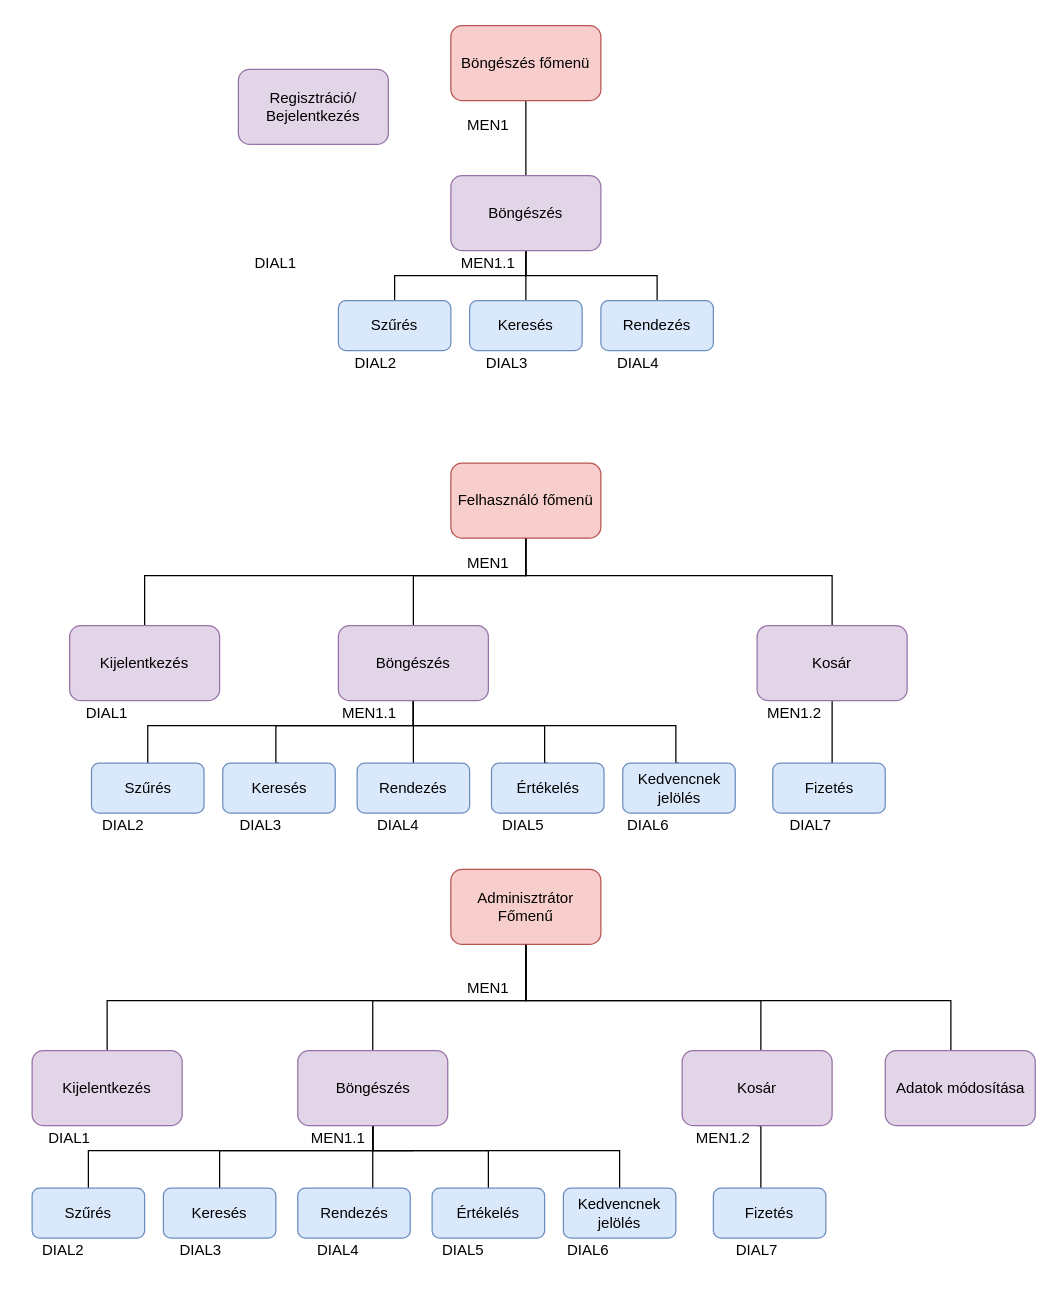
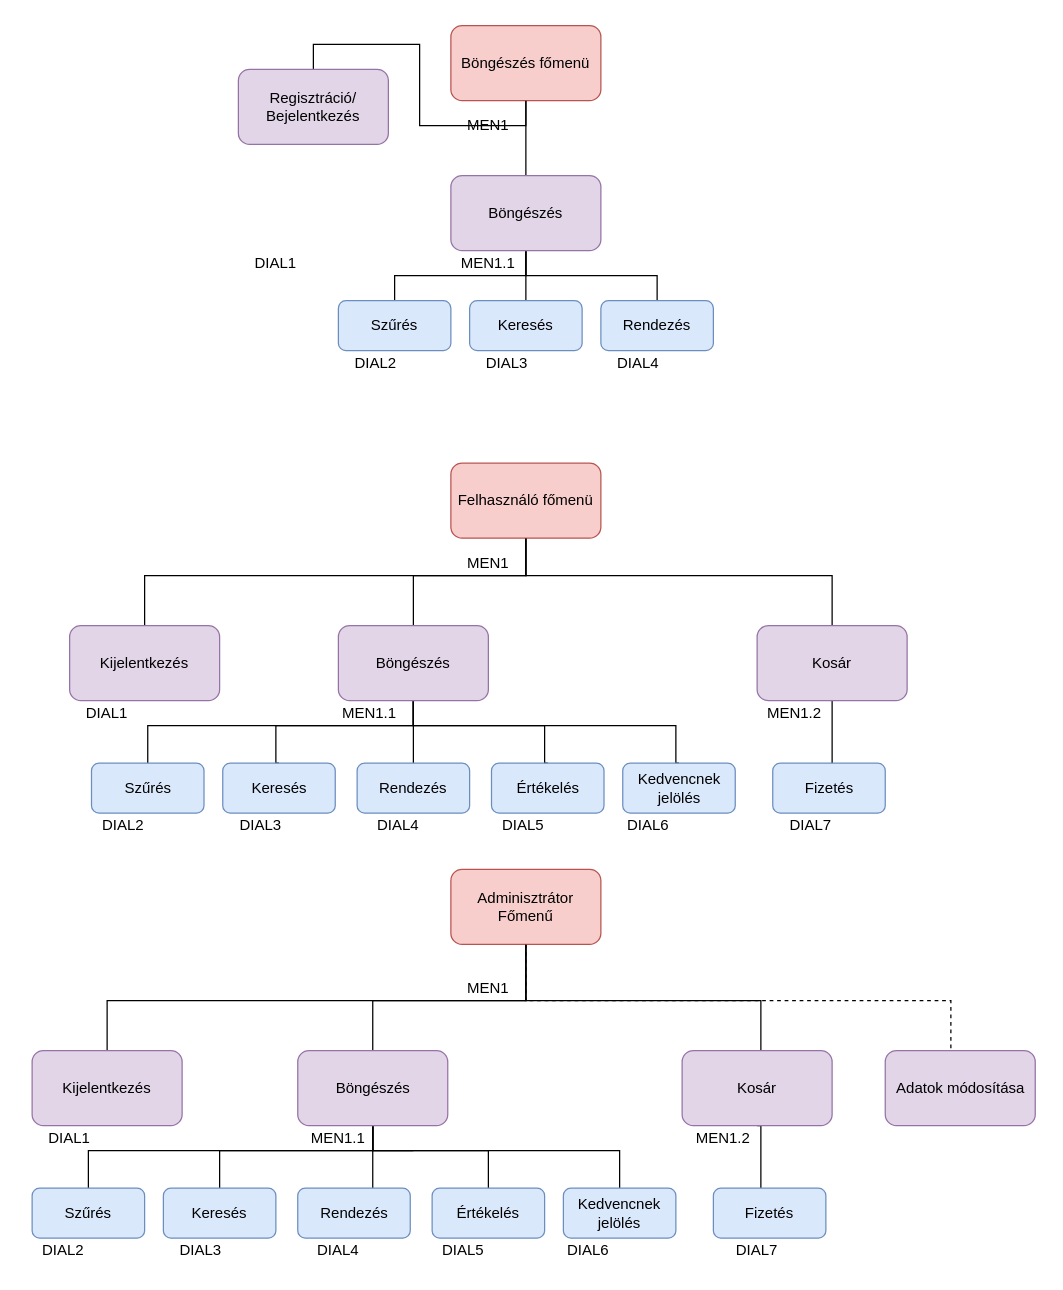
none -> (419, 70)
(883, 1001) -> (883, 1001)
